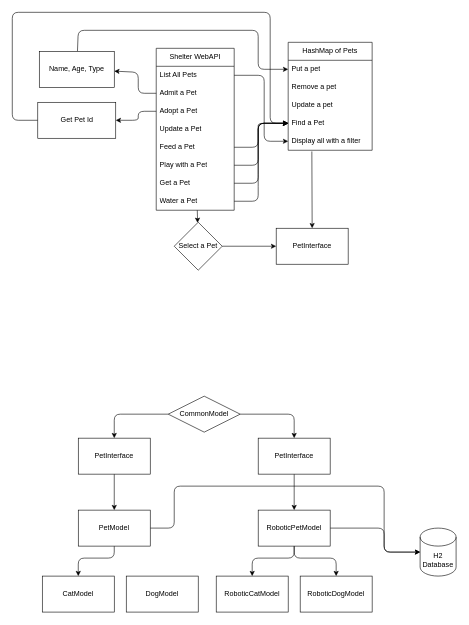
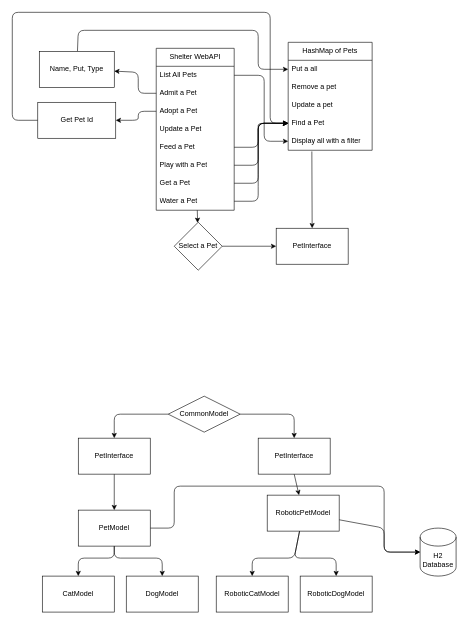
(77, 69) -> (77, 69)
(308, 69) -> (306, 69)
(294, 528) -> (303, 513)
none -> (159, 559)
